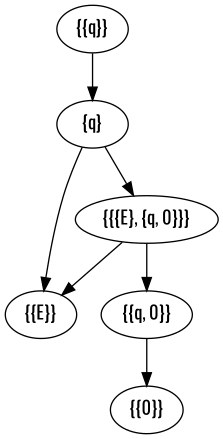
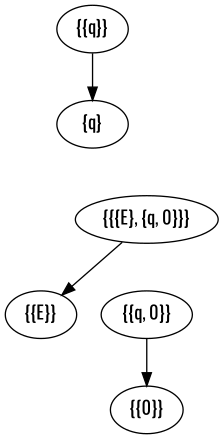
(116, 165) -> none
(59, 211) -> none
(147, 261) -> none
